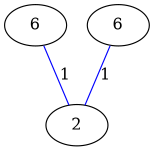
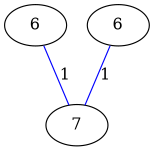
(77, 125) -> (77, 125)
